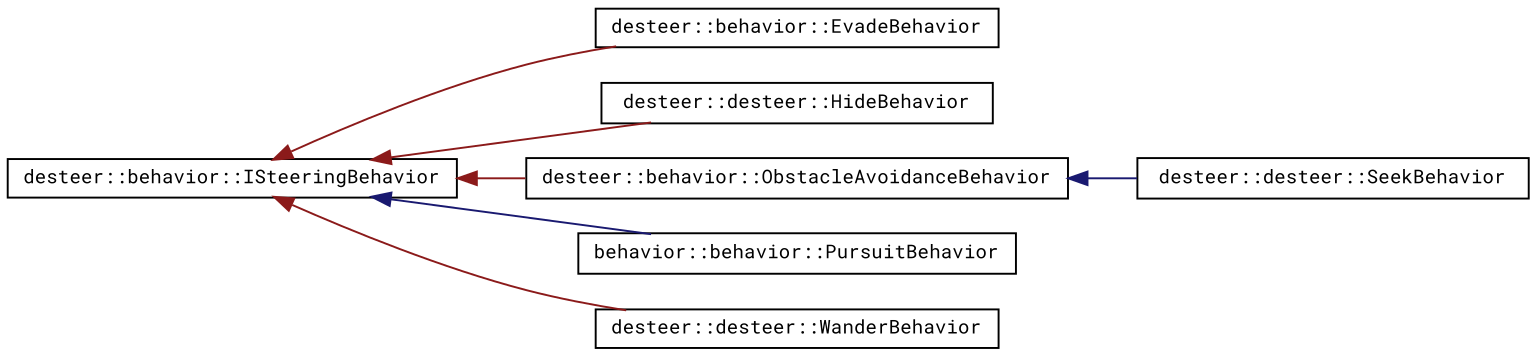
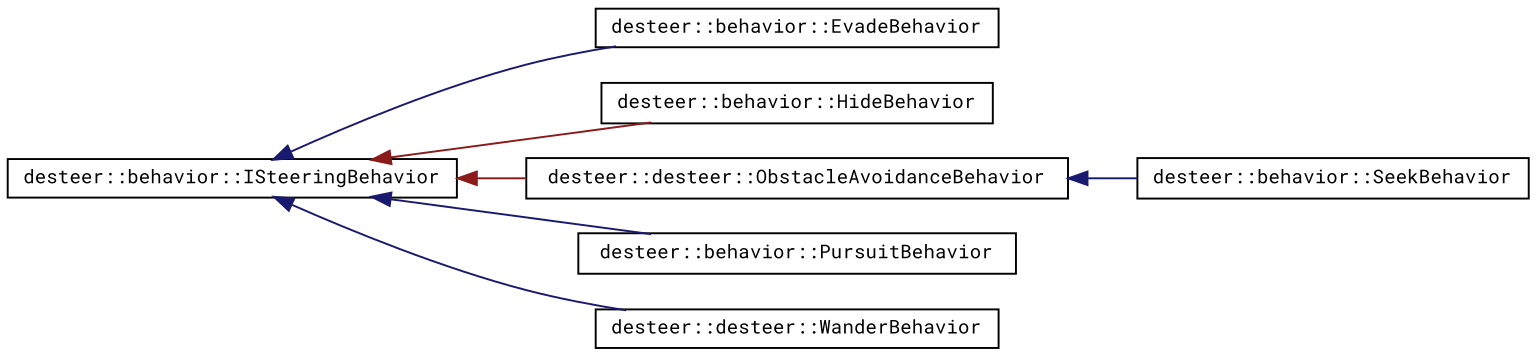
(450, 88) -> (450, 88)
(797, 103) -> (797, 103)
(797, 178) -> (797, 178)
(1333, 178) -> (1333, 178)
(797, 254) -> (797, 254)
(456, 269) -> (456, 269)
